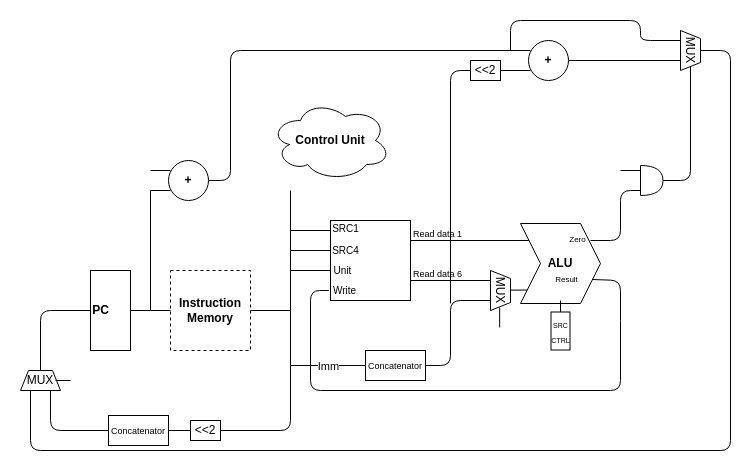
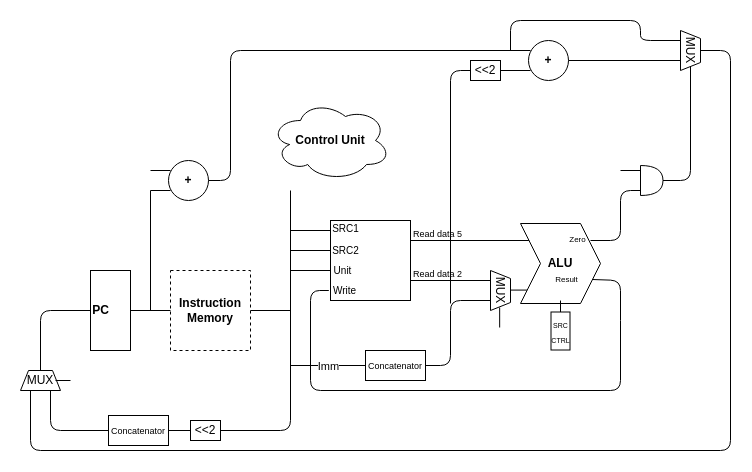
(438, 234) -> (438, 234)
(346, 251) -> (346, 251)
(438, 274) -> (438, 274)
